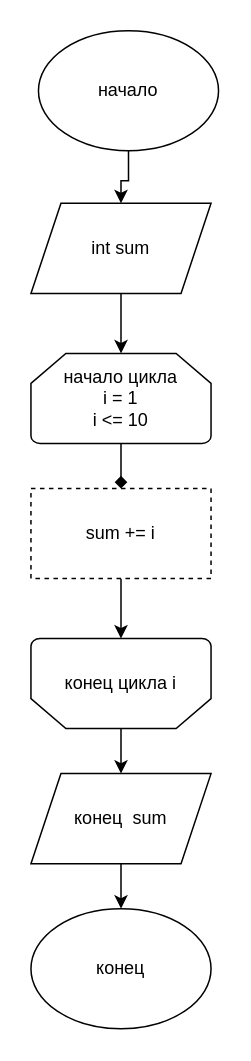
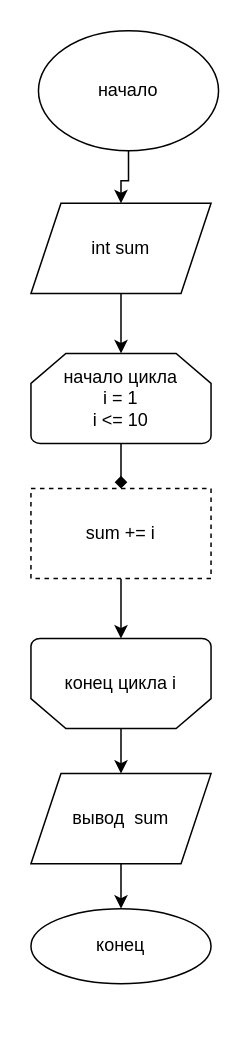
(121, 818) -> (121, 818)
(121, 968) -> (121, 946)
